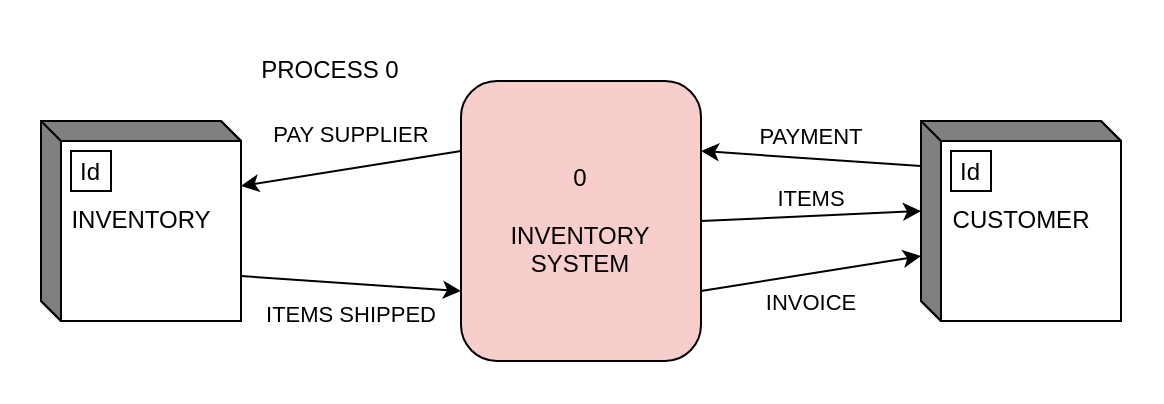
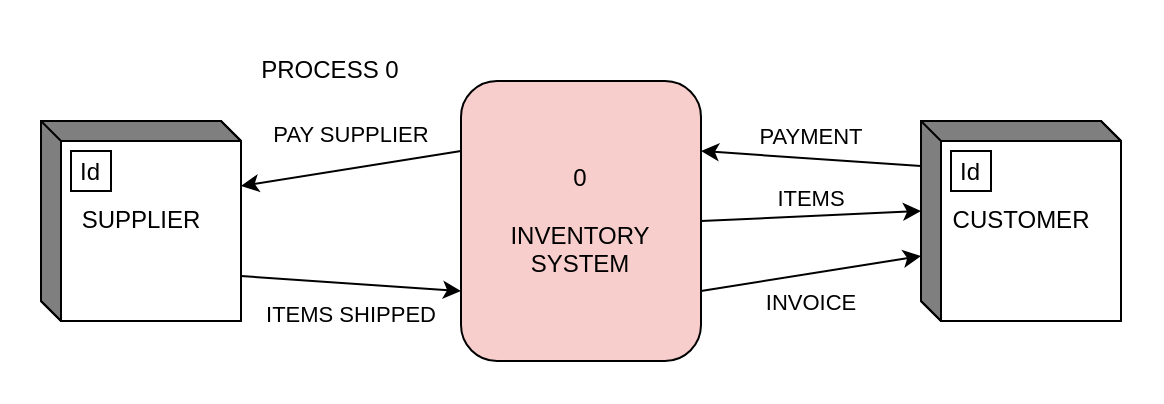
(142, 221) -> (142, 221)
